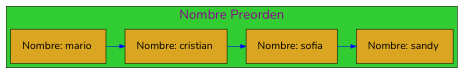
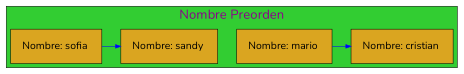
(234, 46) -> none
